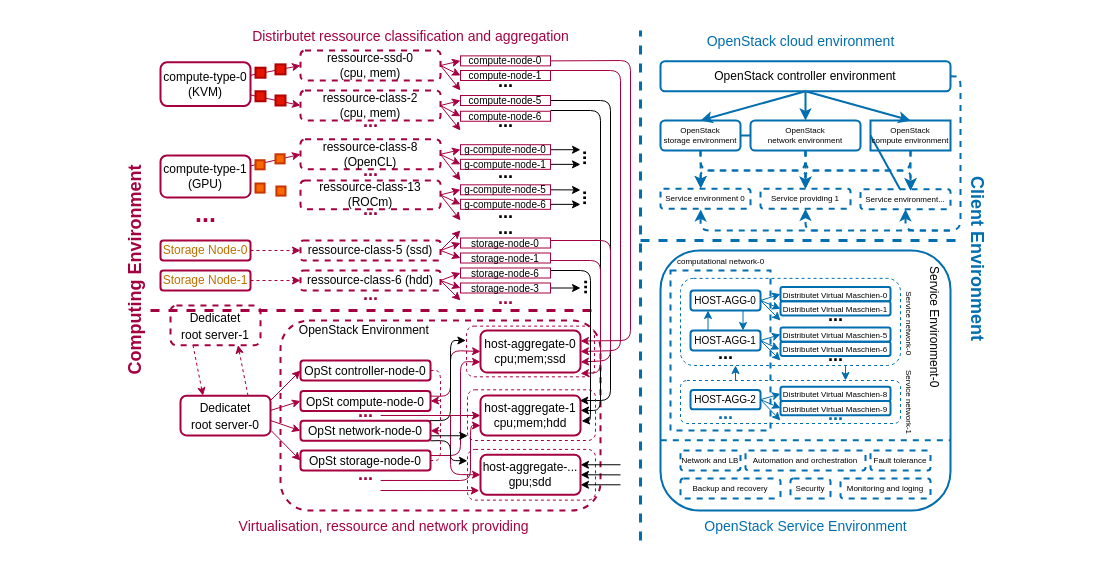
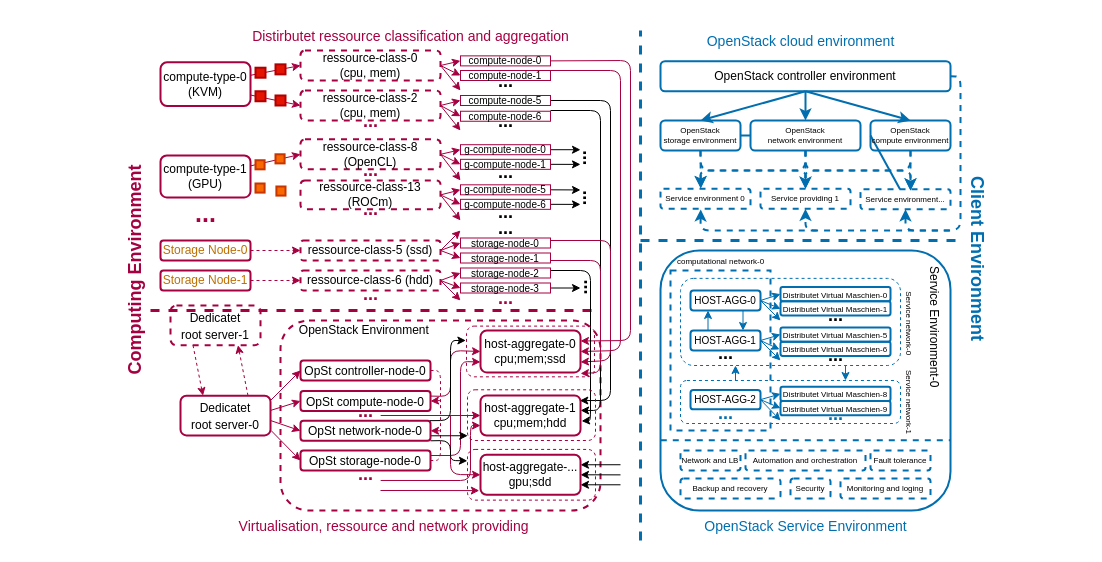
(371, 66) -> (371, 66)
(911, 136) -> (911, 136)
(506, 274) -> (506, 274)
